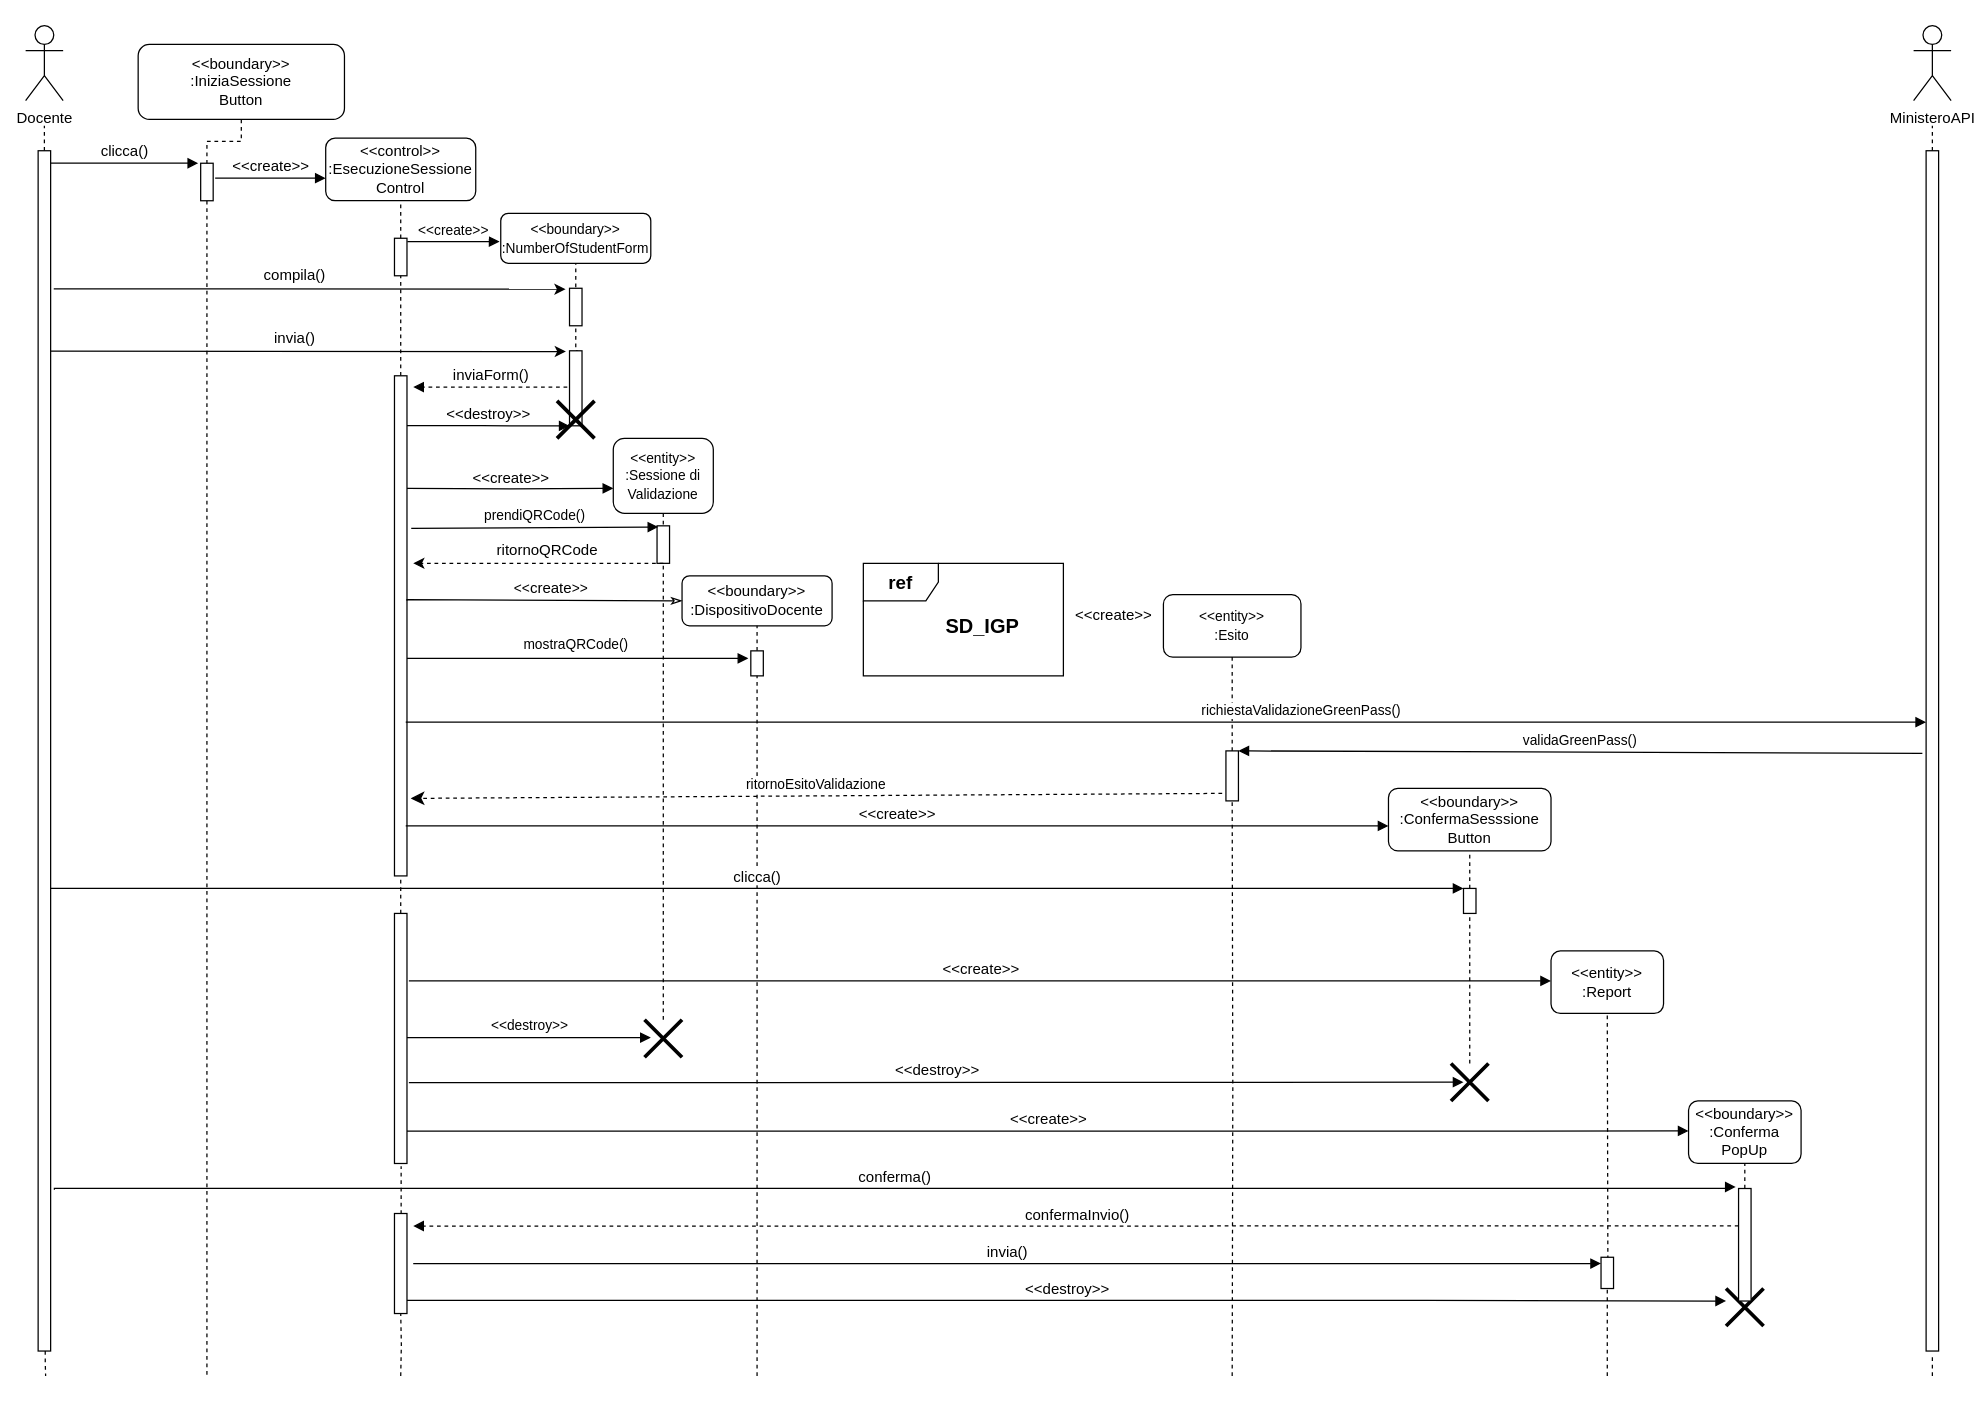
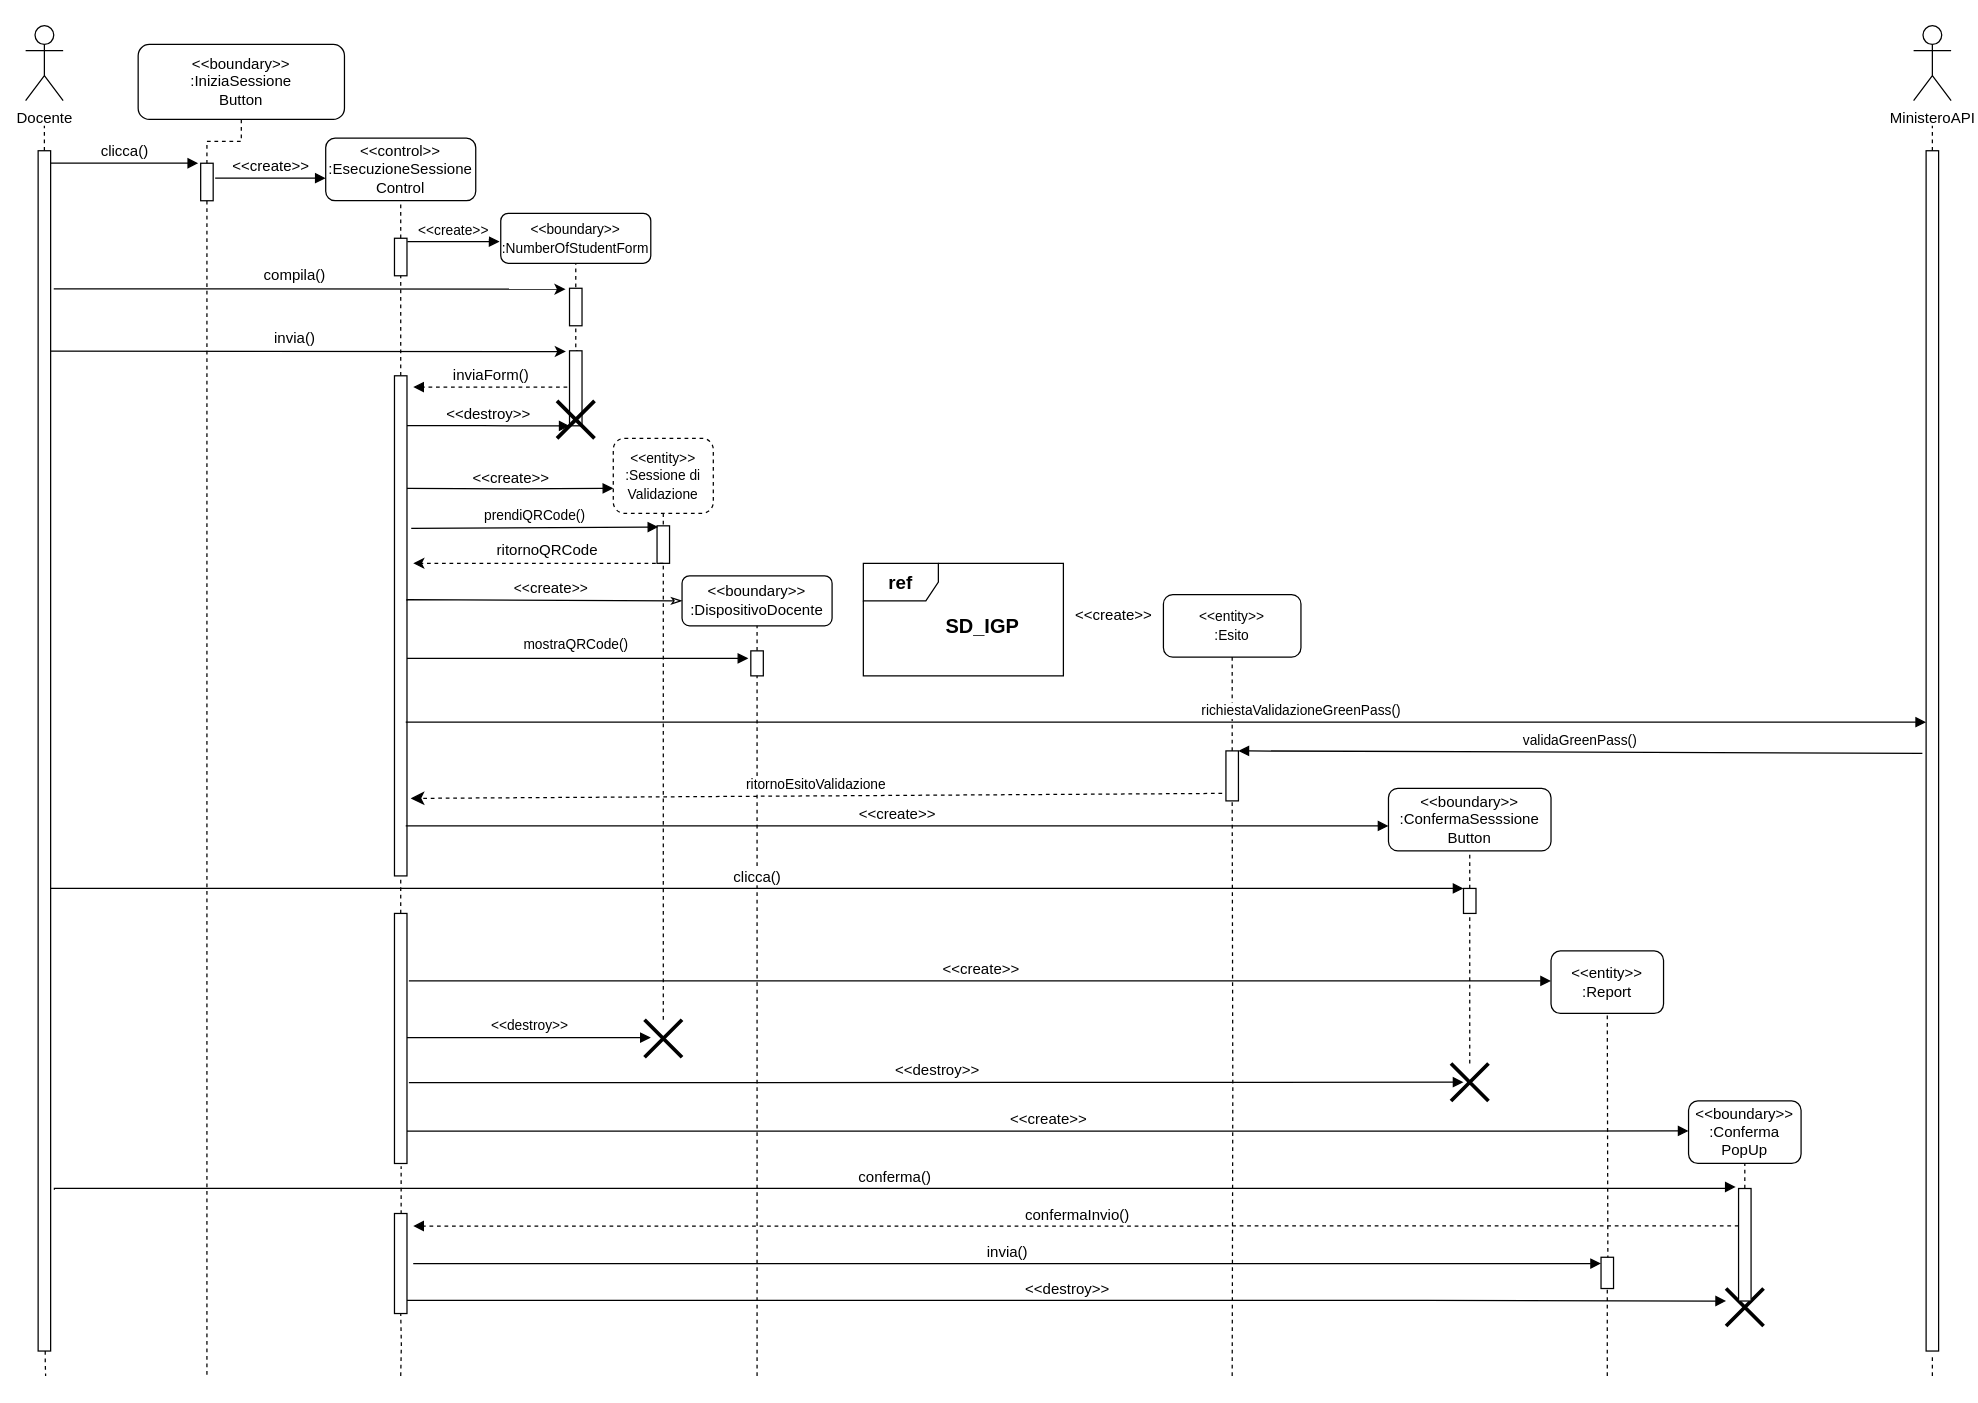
(663, 476) -> (663, 476)
